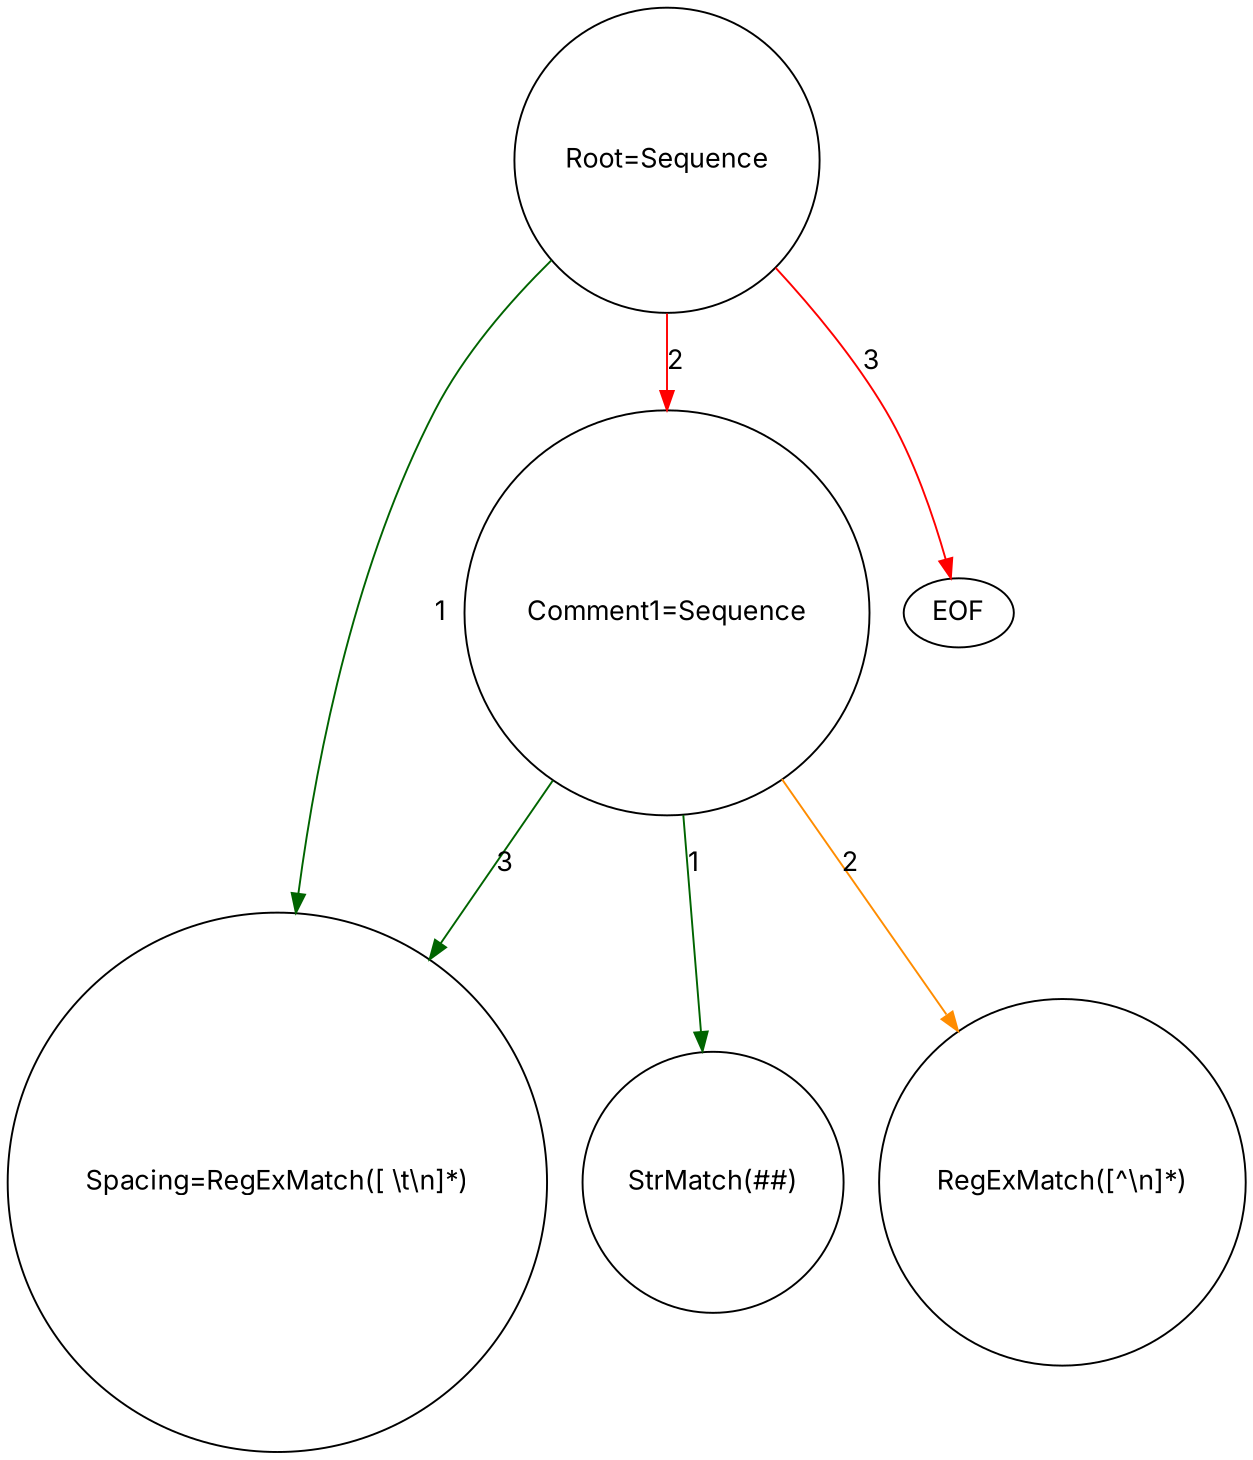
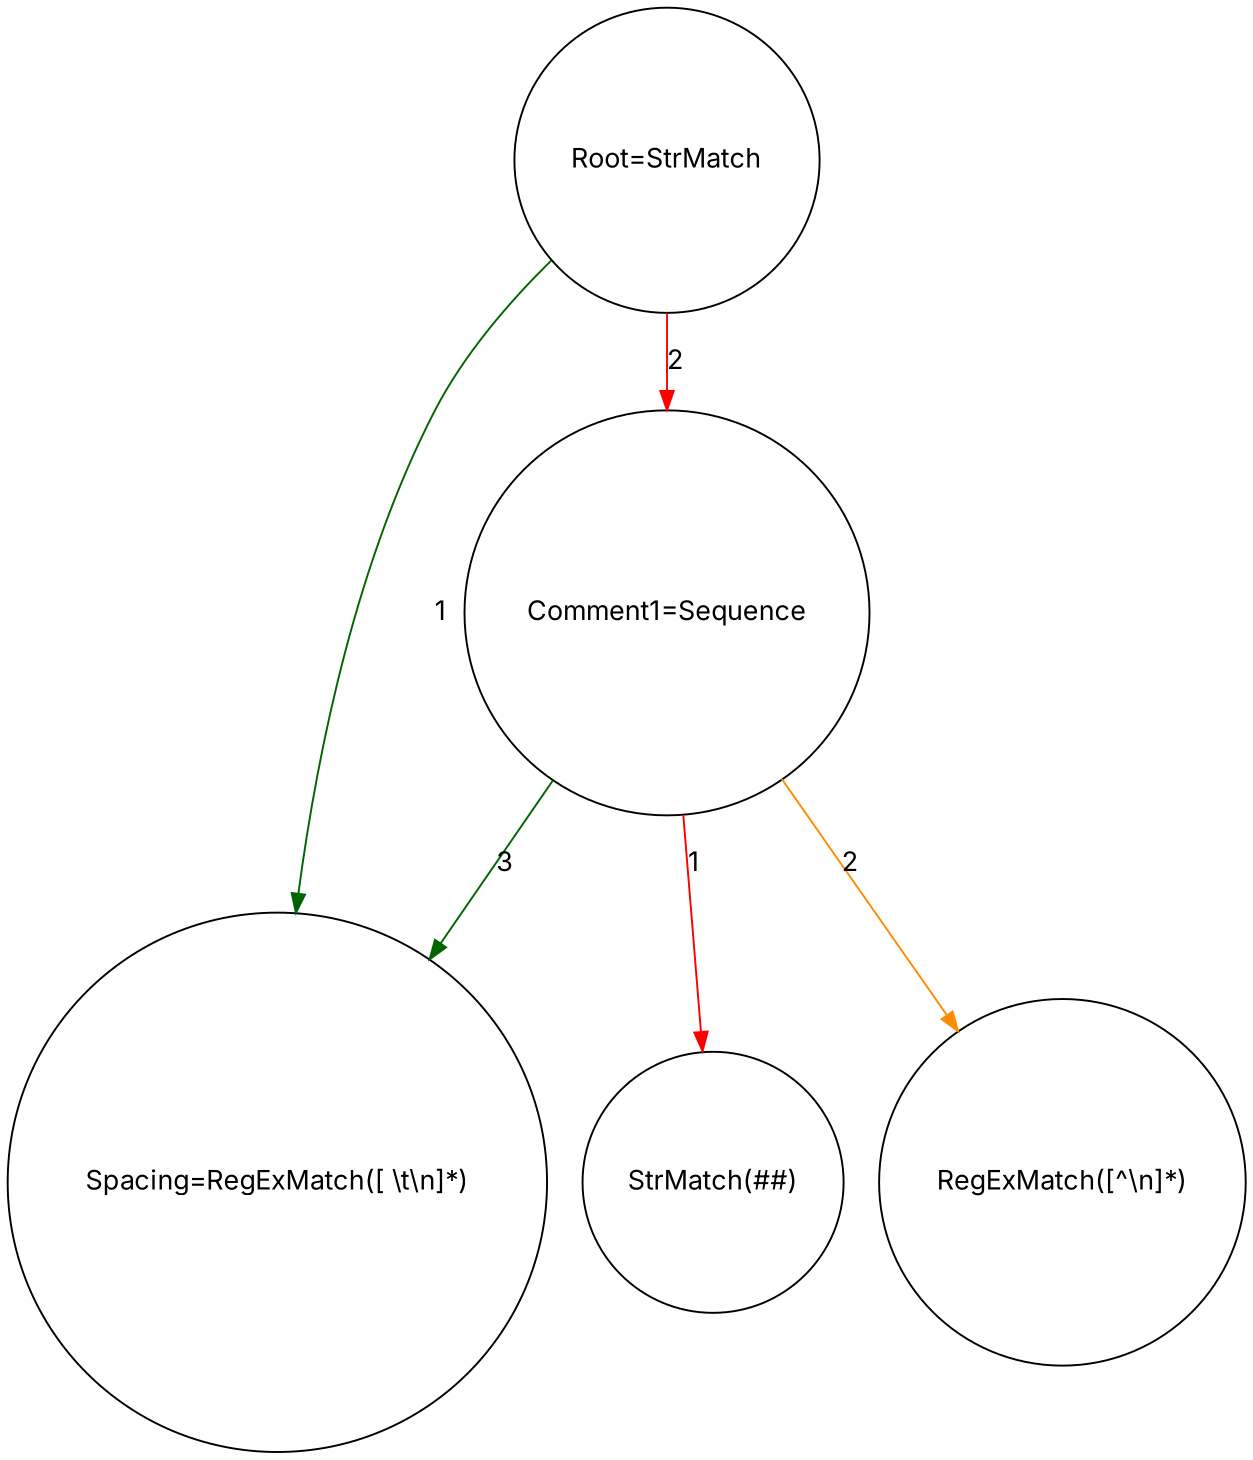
(667, 160) -> (667, 160)
(959, 613) -> none
(692, 923) -> (692, 923)
